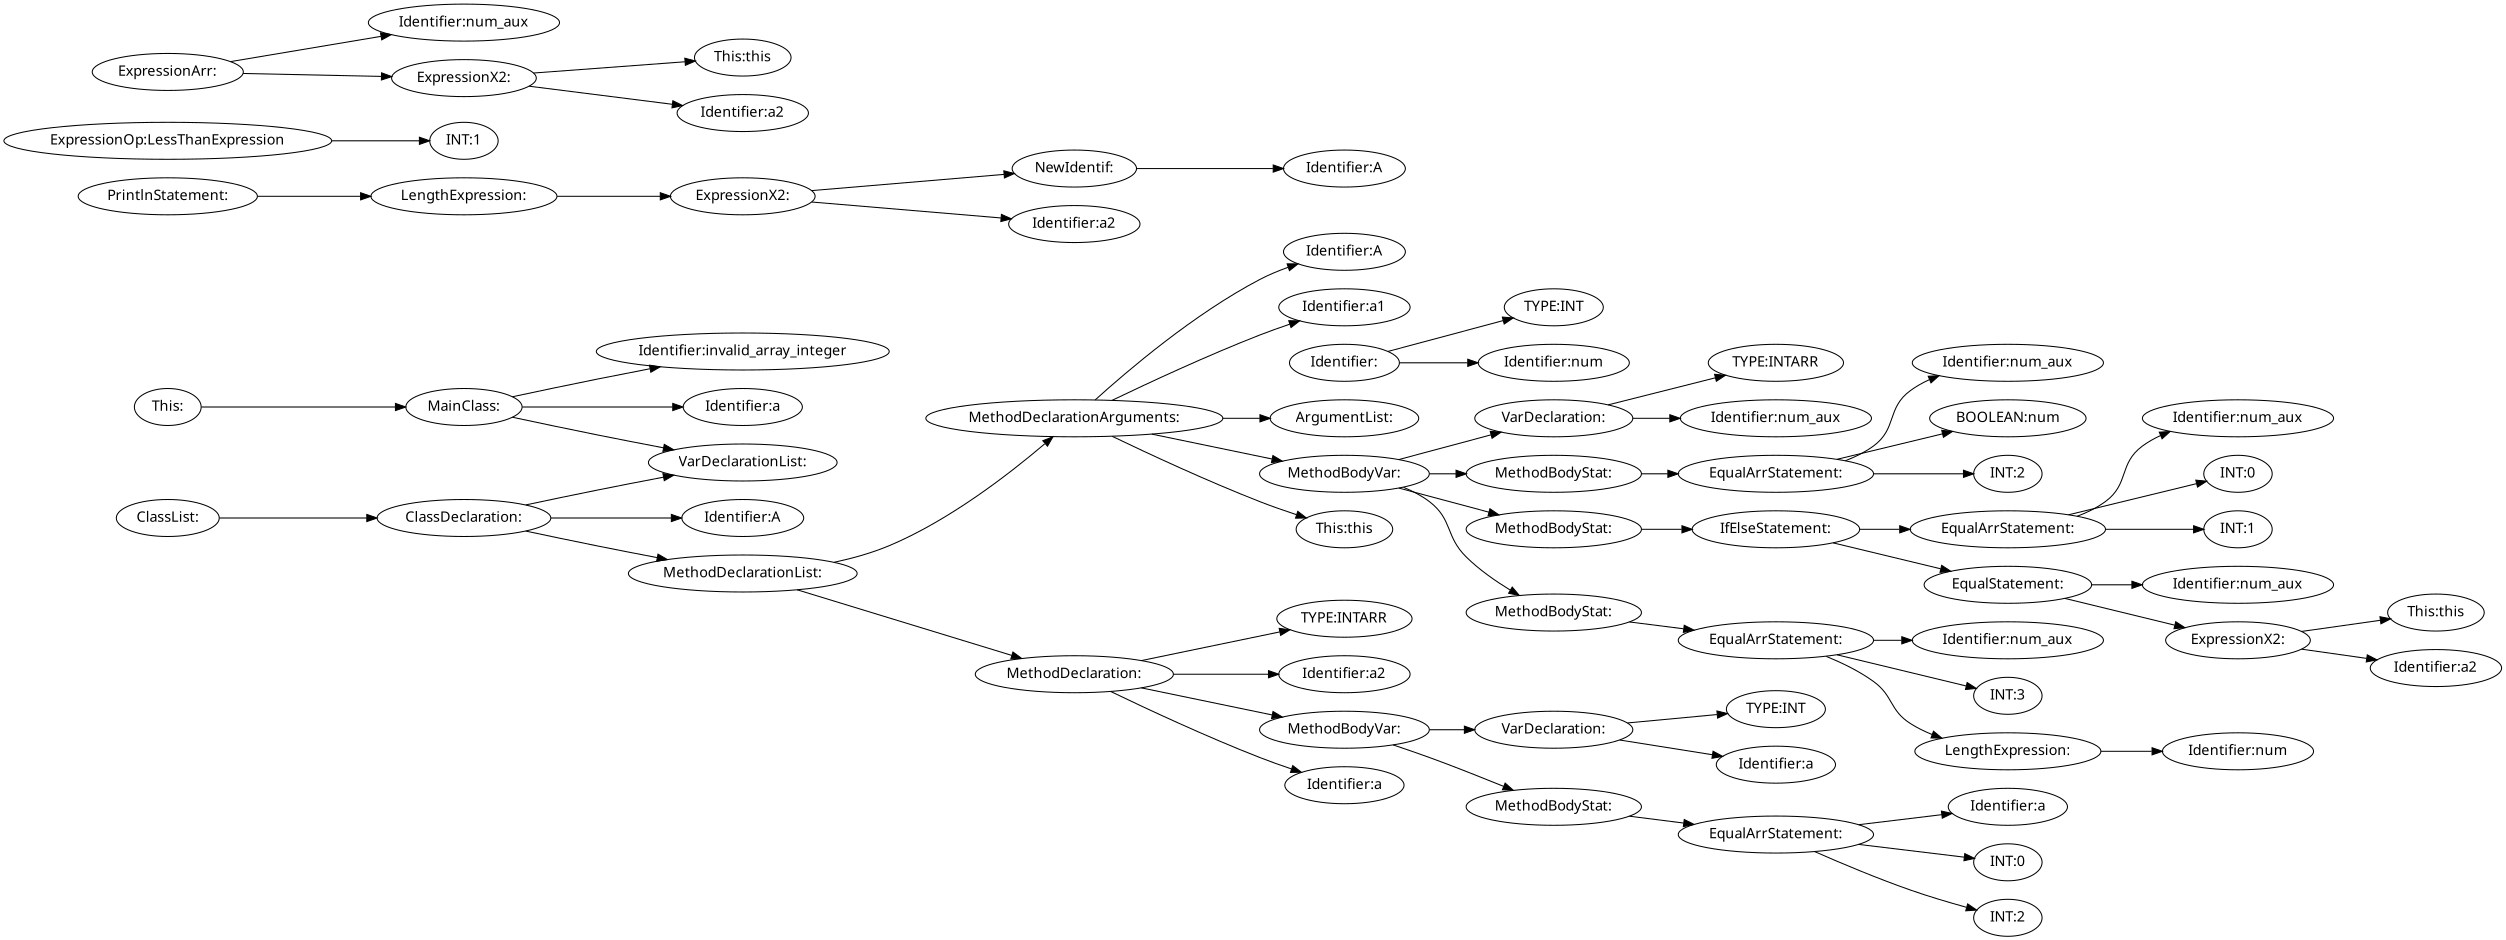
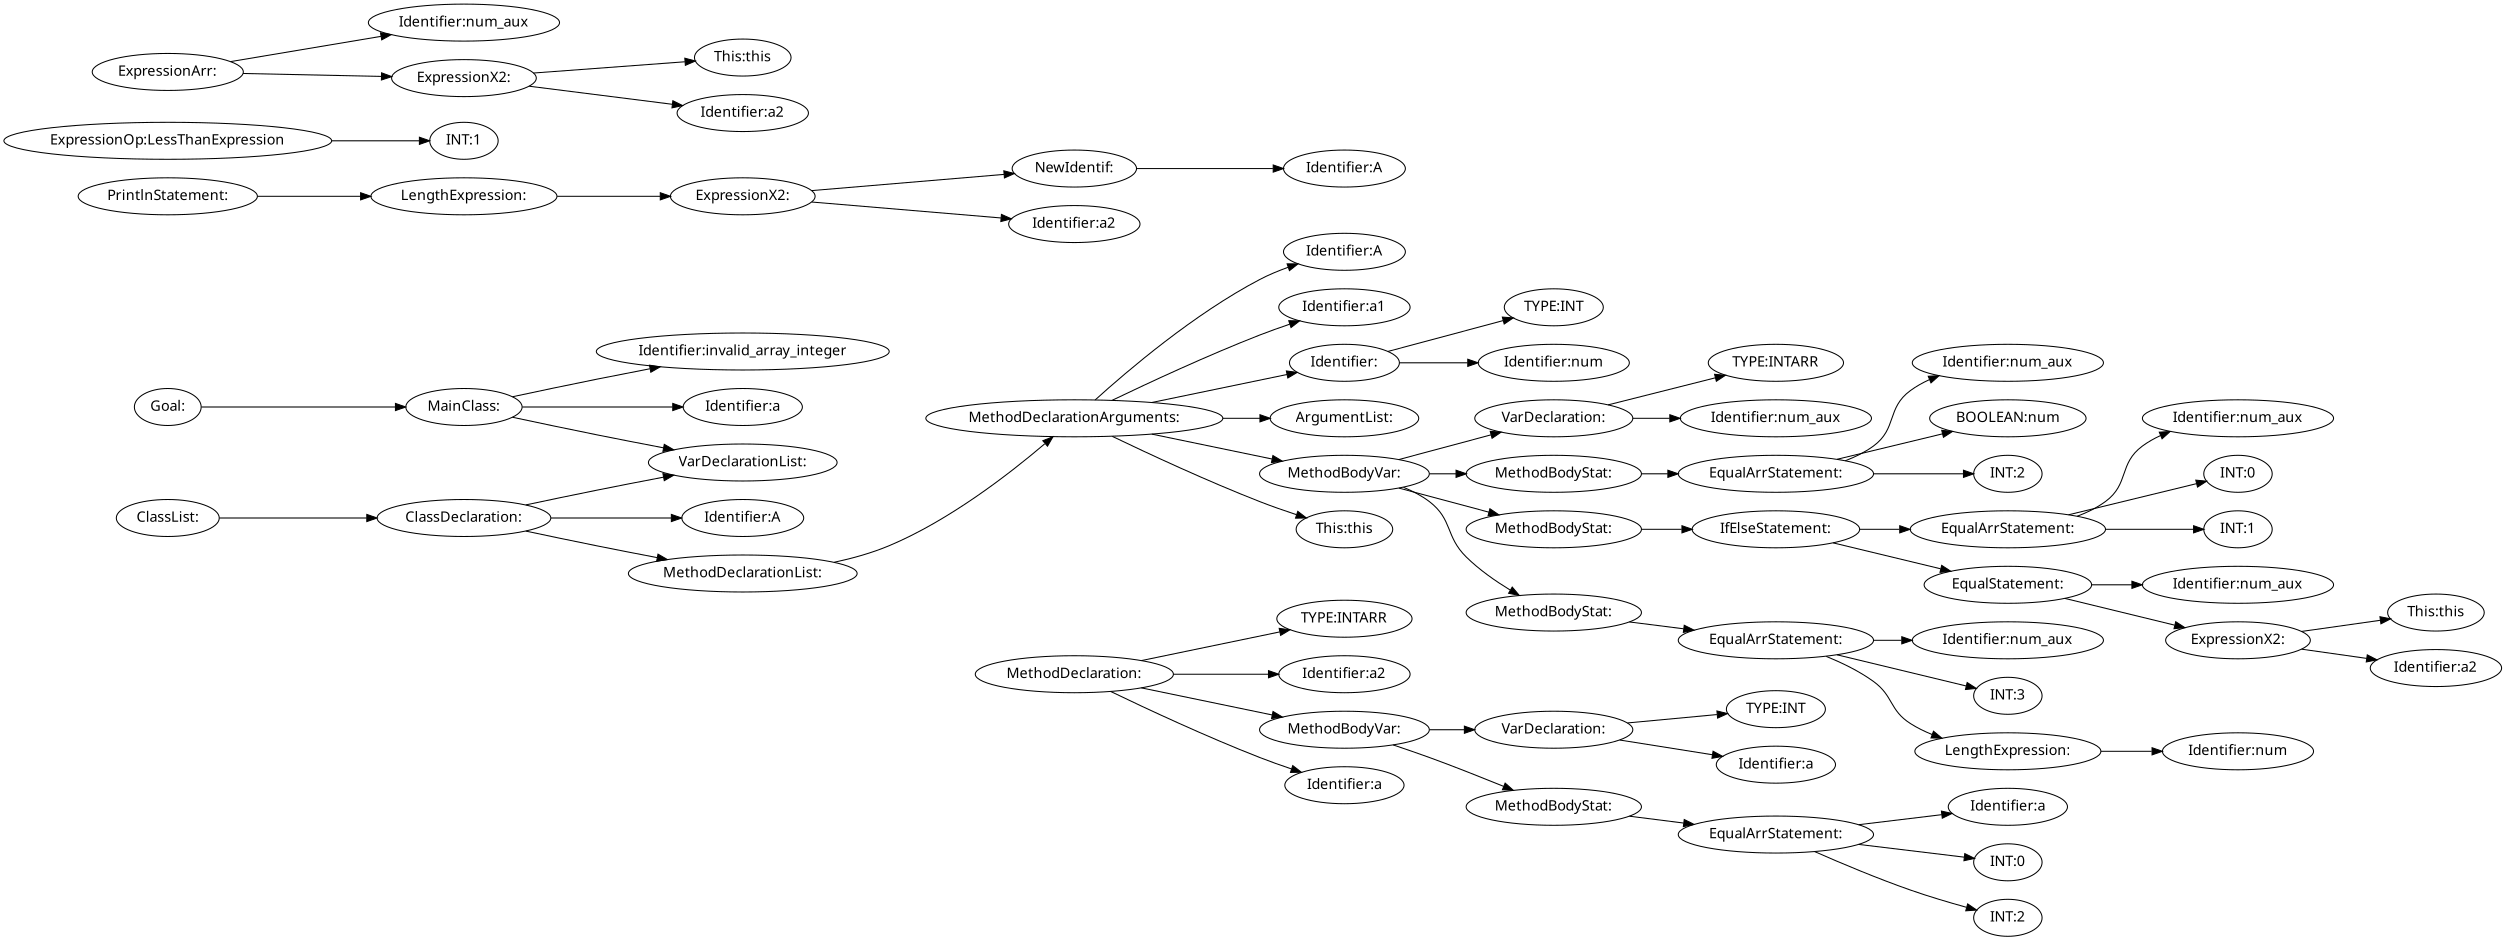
none -> (1219, 388)
(168, 407) -> (168, 407)
(904, 623) -> none
